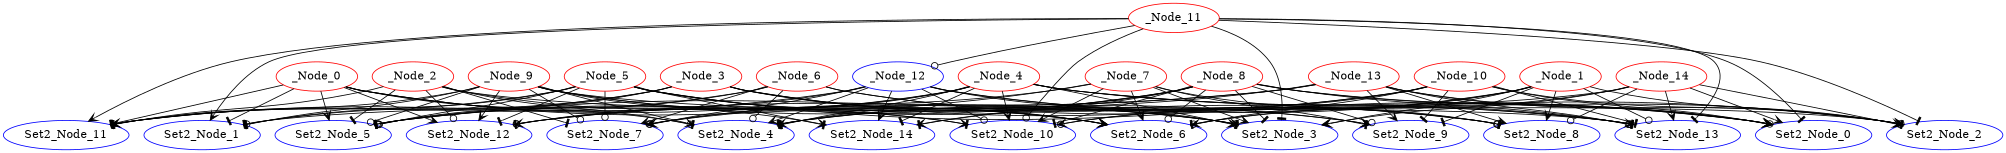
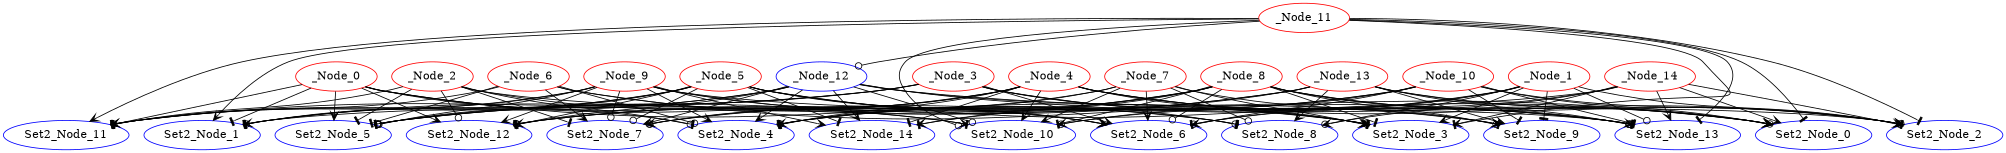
none -> (521, 108)
